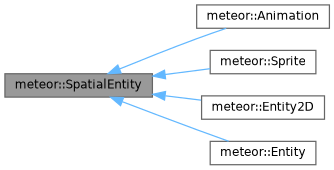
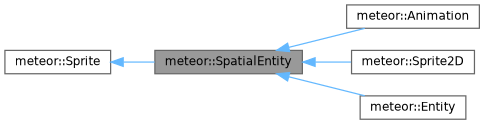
(188, 72) -> (139, 62)
(263, 108) -> (413, 62)
